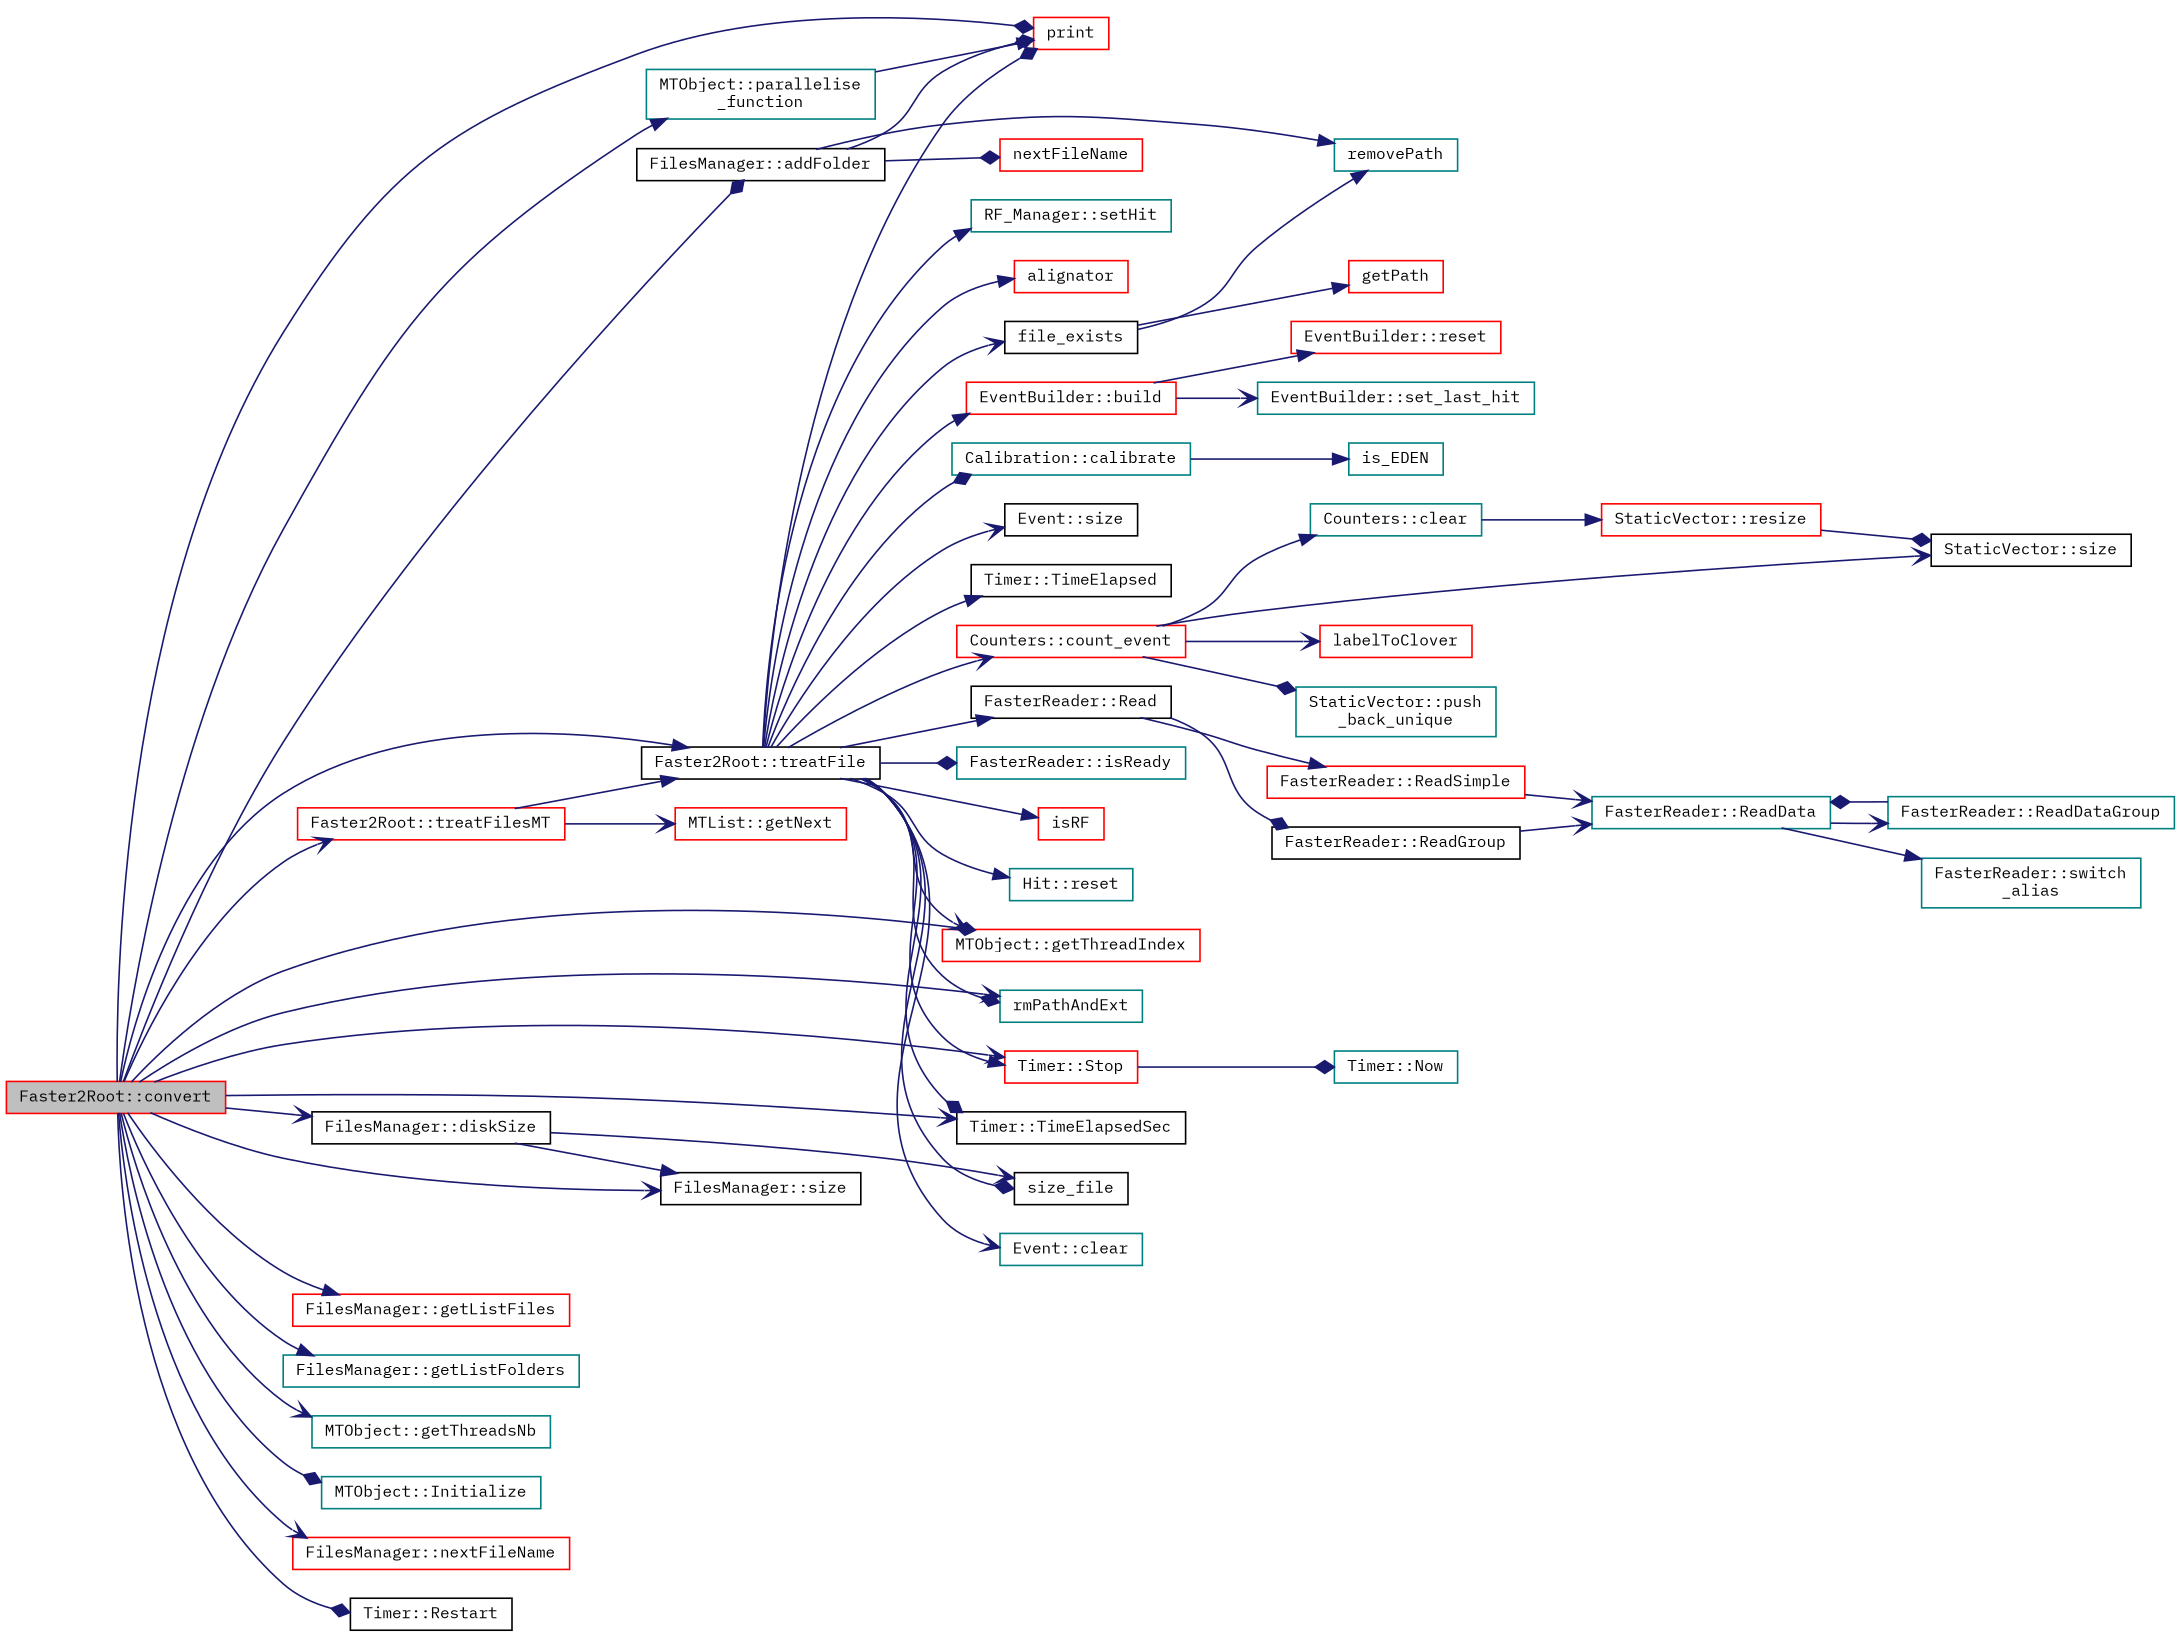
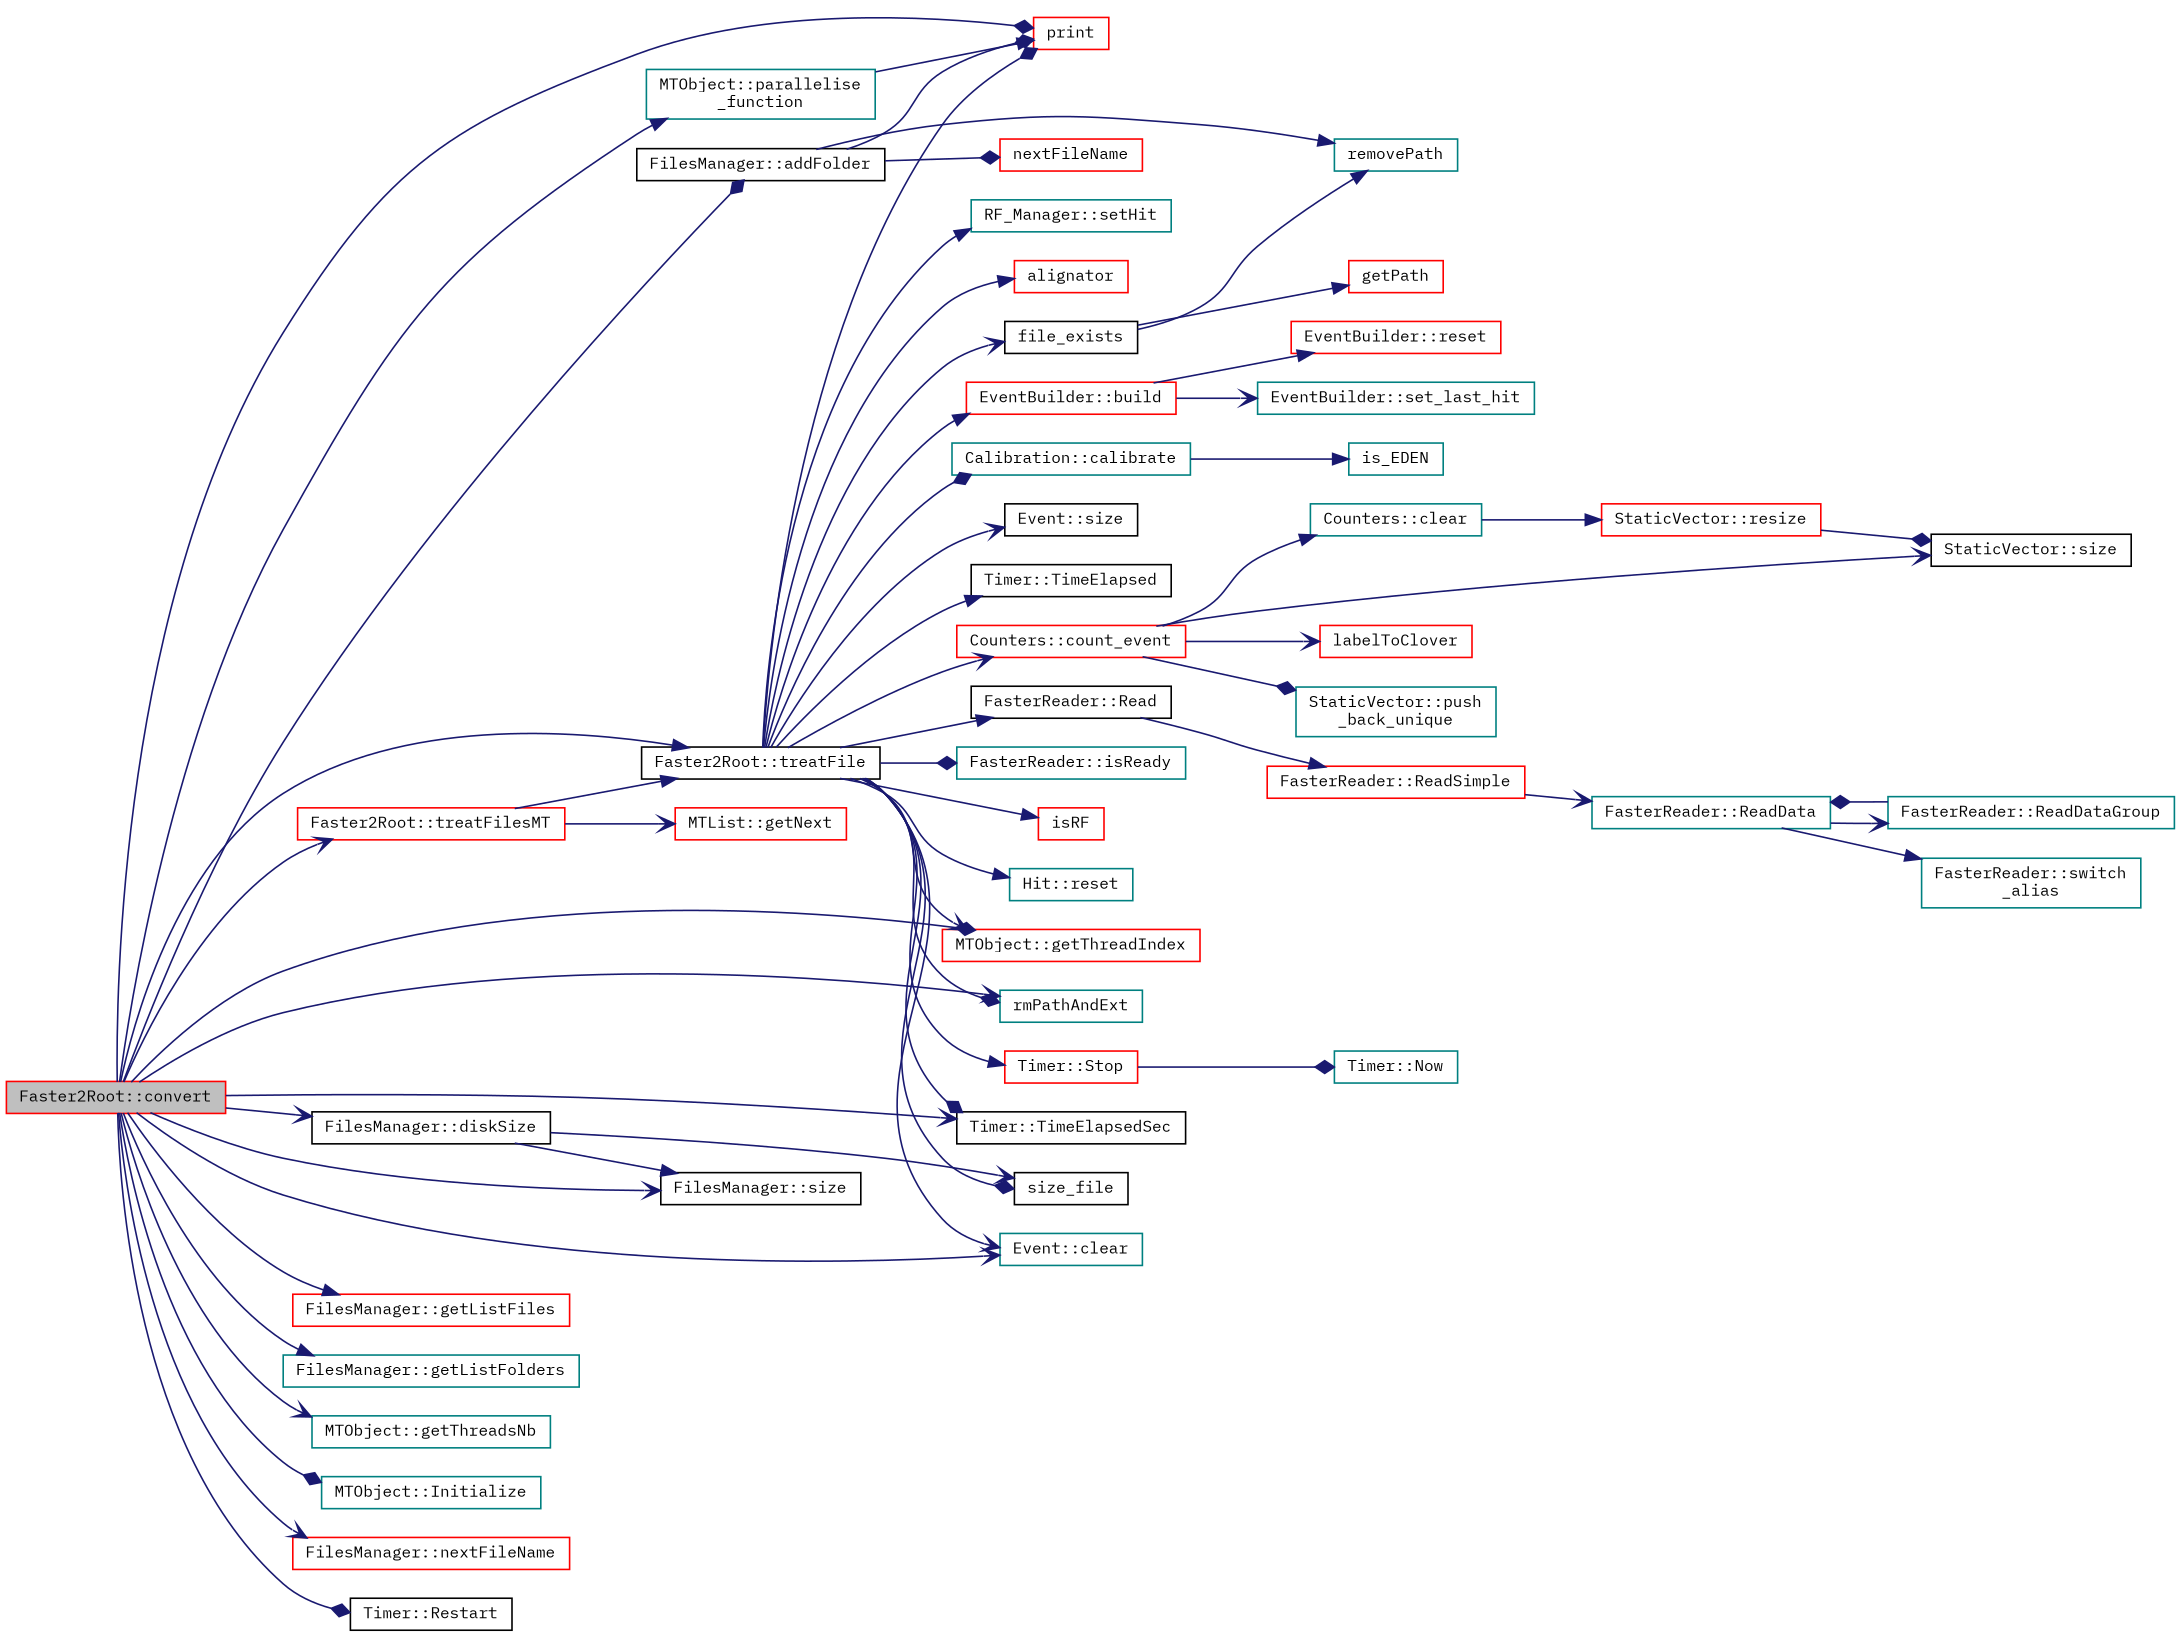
(1396, 843) -> none
(569, 1026) -> (546, 1247)
